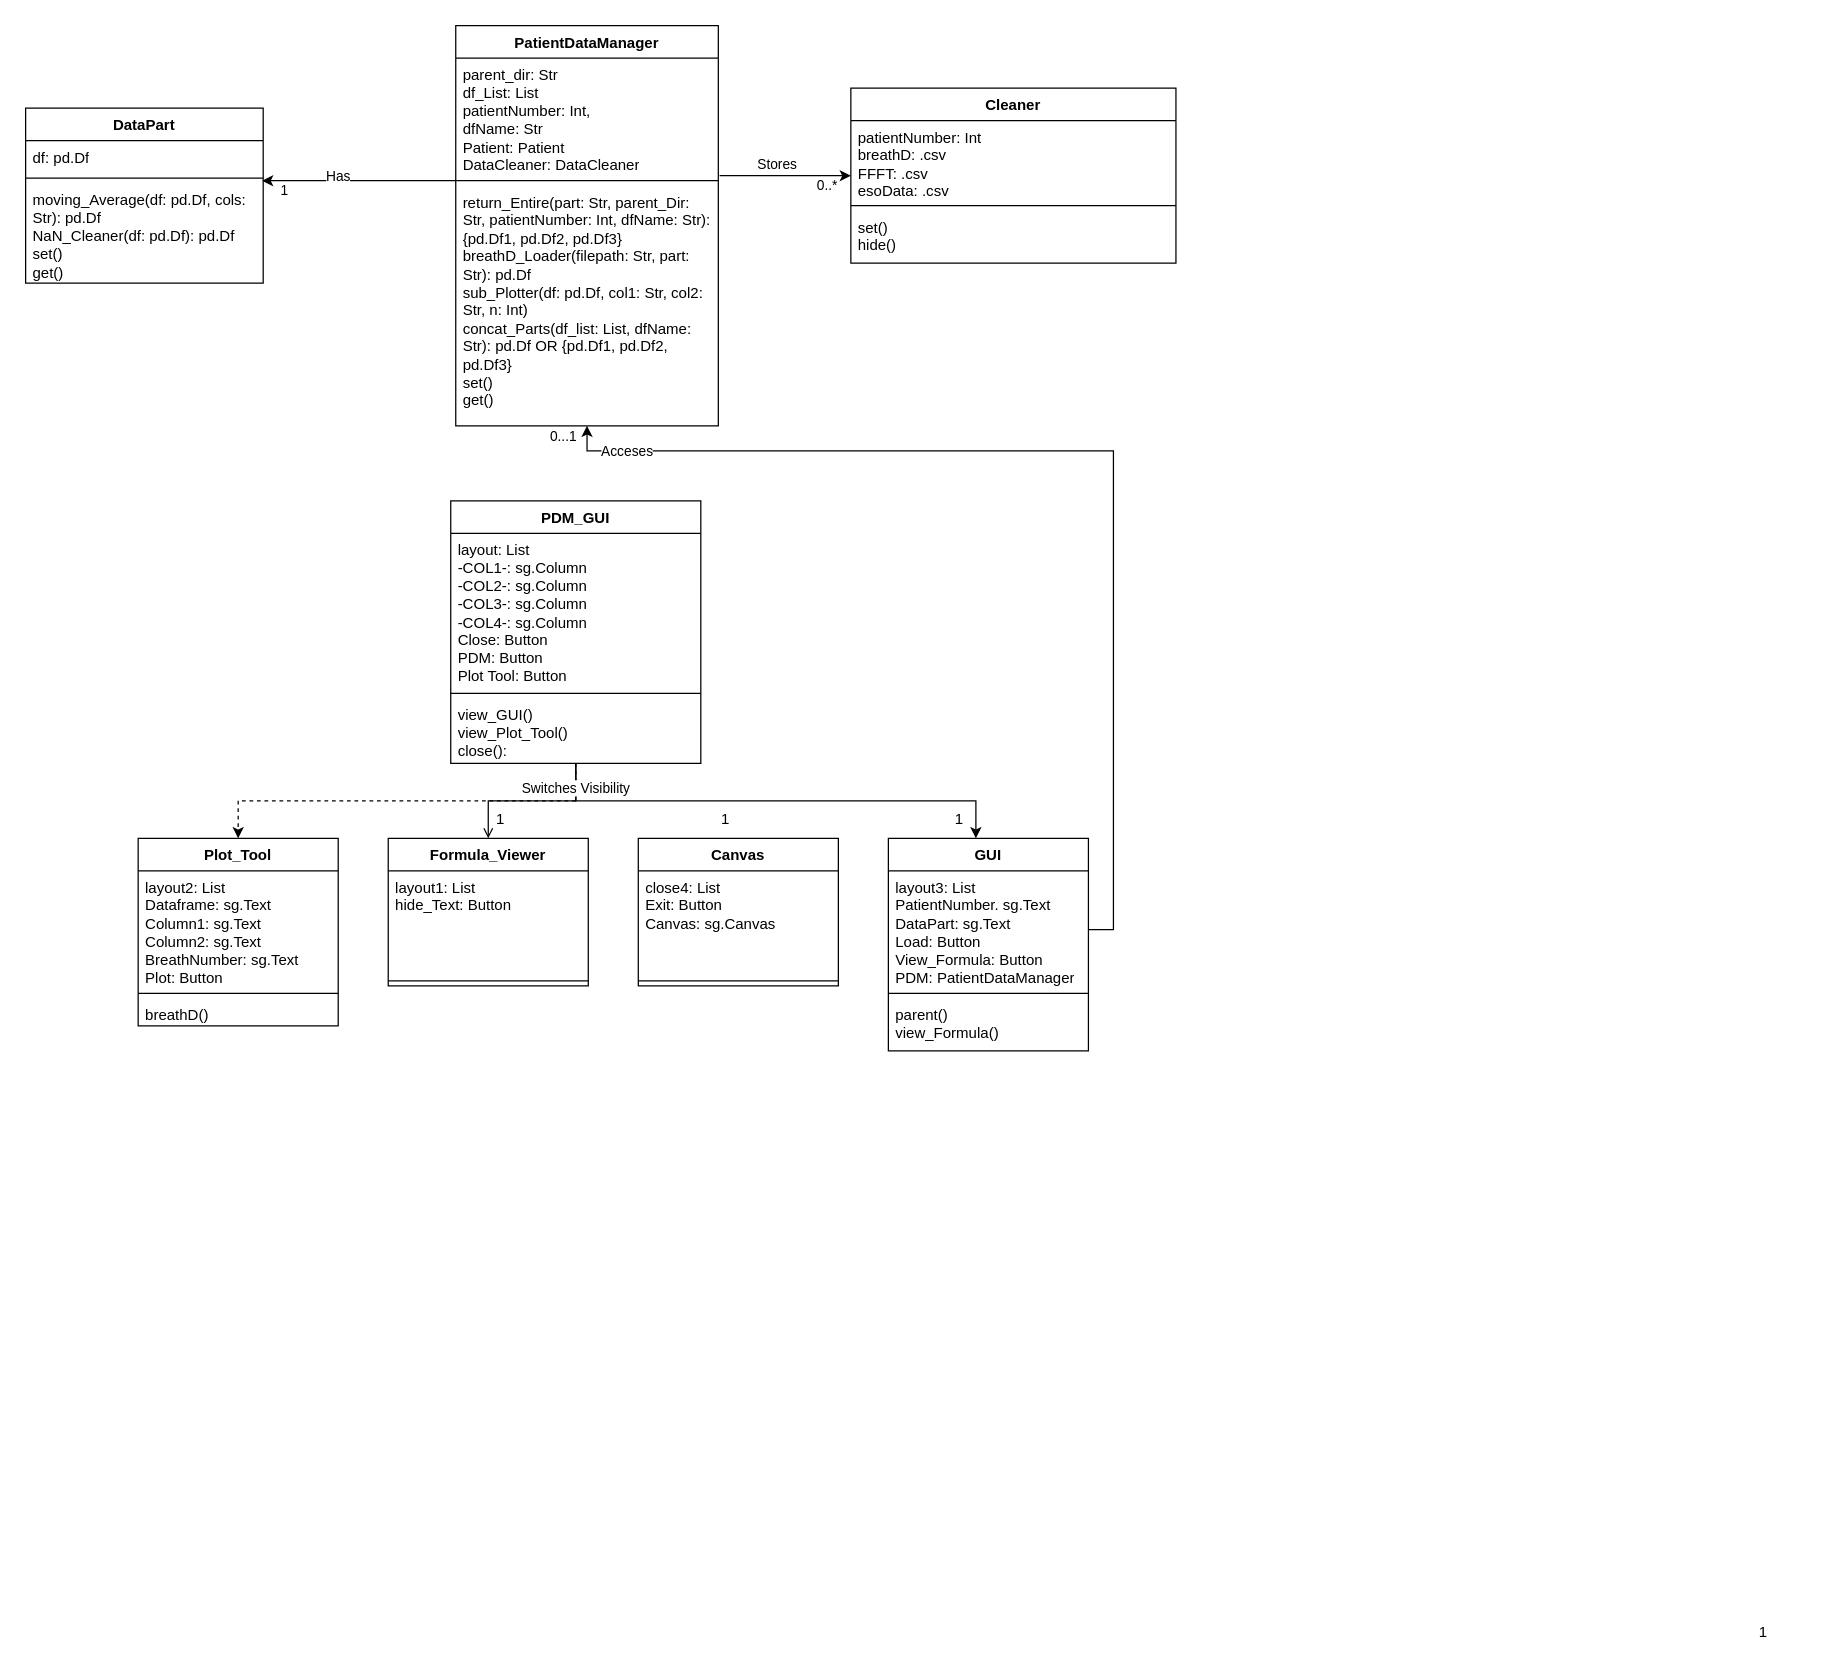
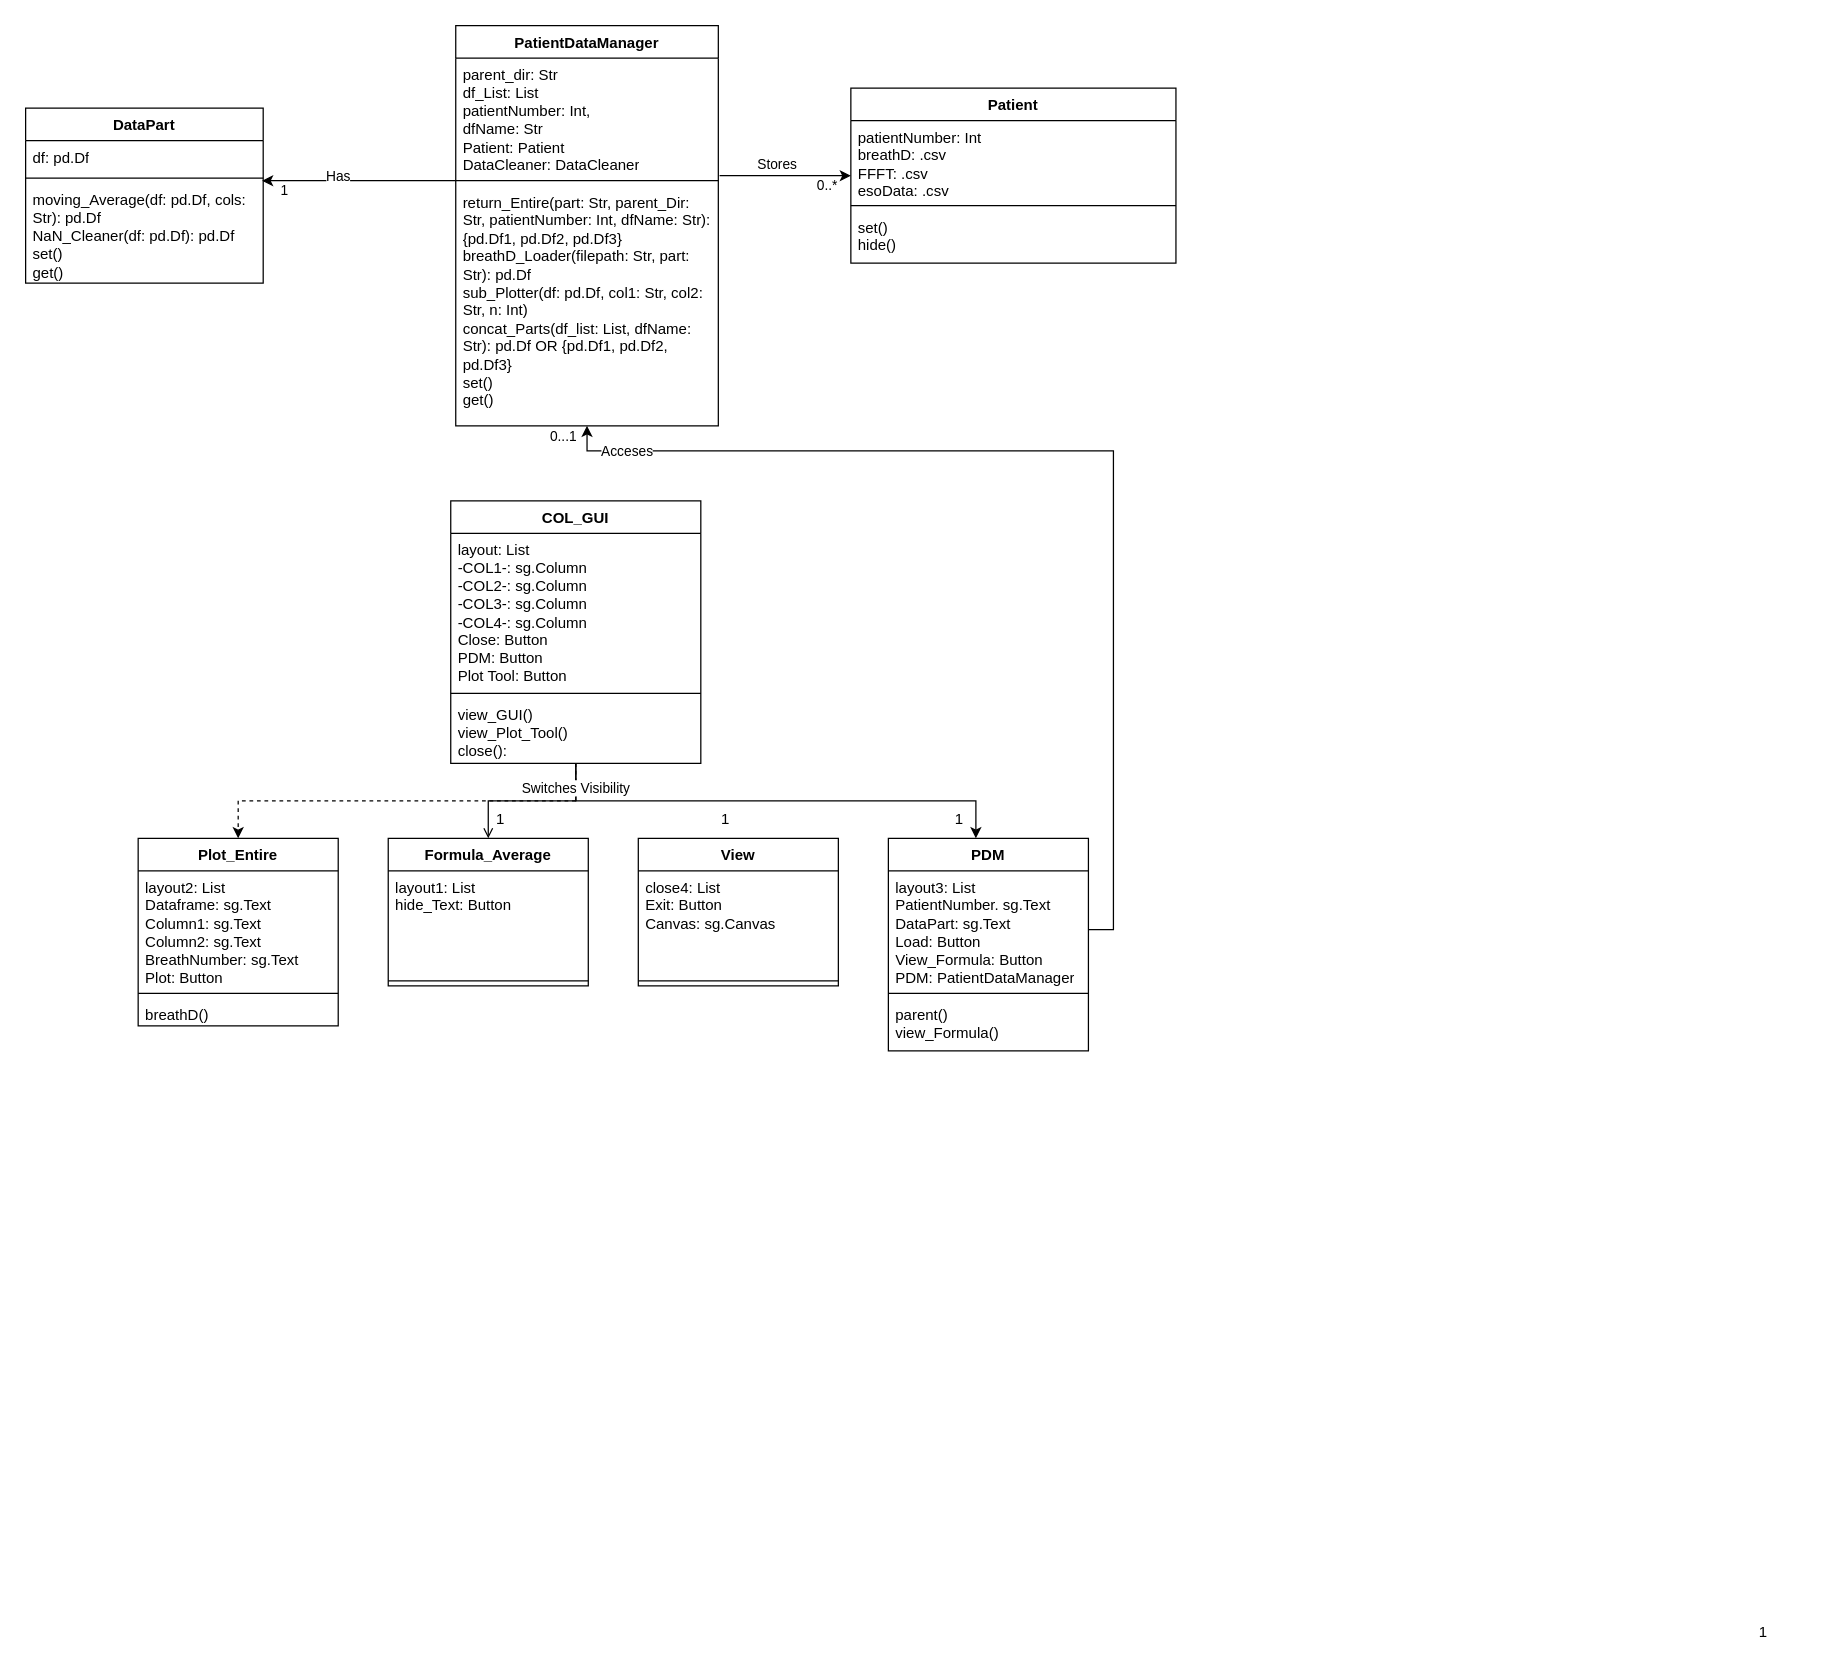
(1013, 106) -> (1013, 106)
(576, 518) -> (576, 518)
(238, 856) -> (238, 856)
(488, 856) -> (488, 856)
(738, 856) -> (738, 856)
(988, 856) -> (988, 856)
